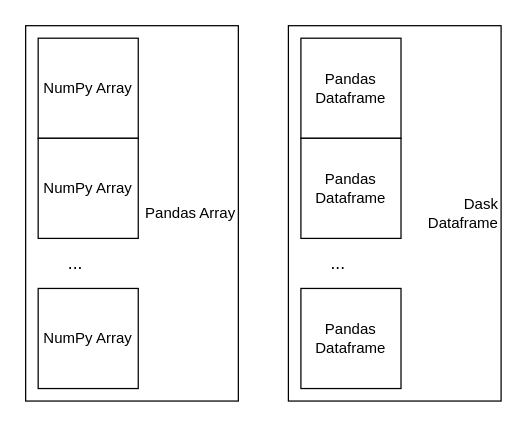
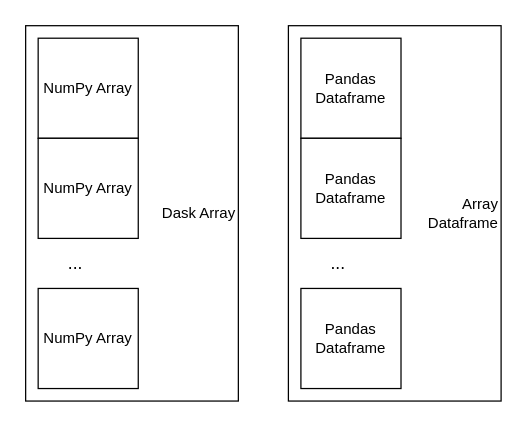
(187, 213) -> (196, 213)
(460, 213) -> (460, 213)
